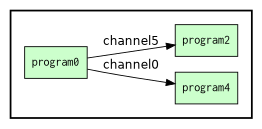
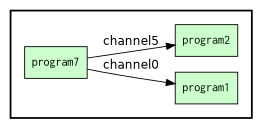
(56, 63) -> (56, 63)
(206, 88) -> (206, 88)
